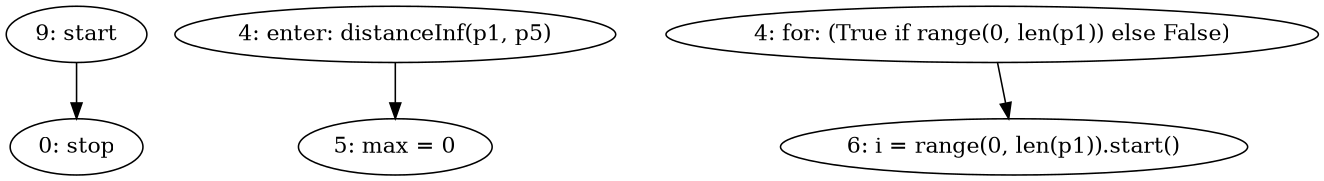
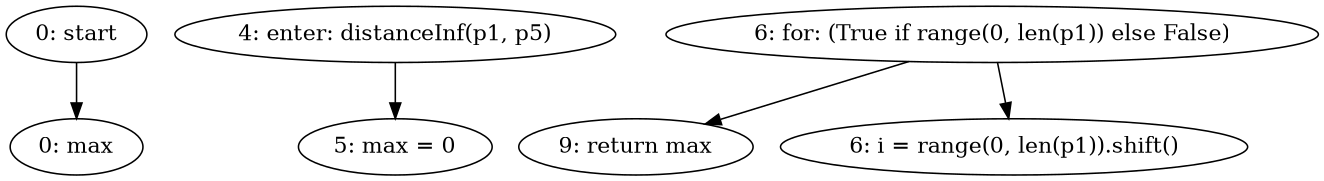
(77, 34) -> (77, 34)
(992, 34) -> (992, 34)
(77, 147) -> (77, 147)
none -> (636, 147)
(1014, 147) -> (1014, 147)
